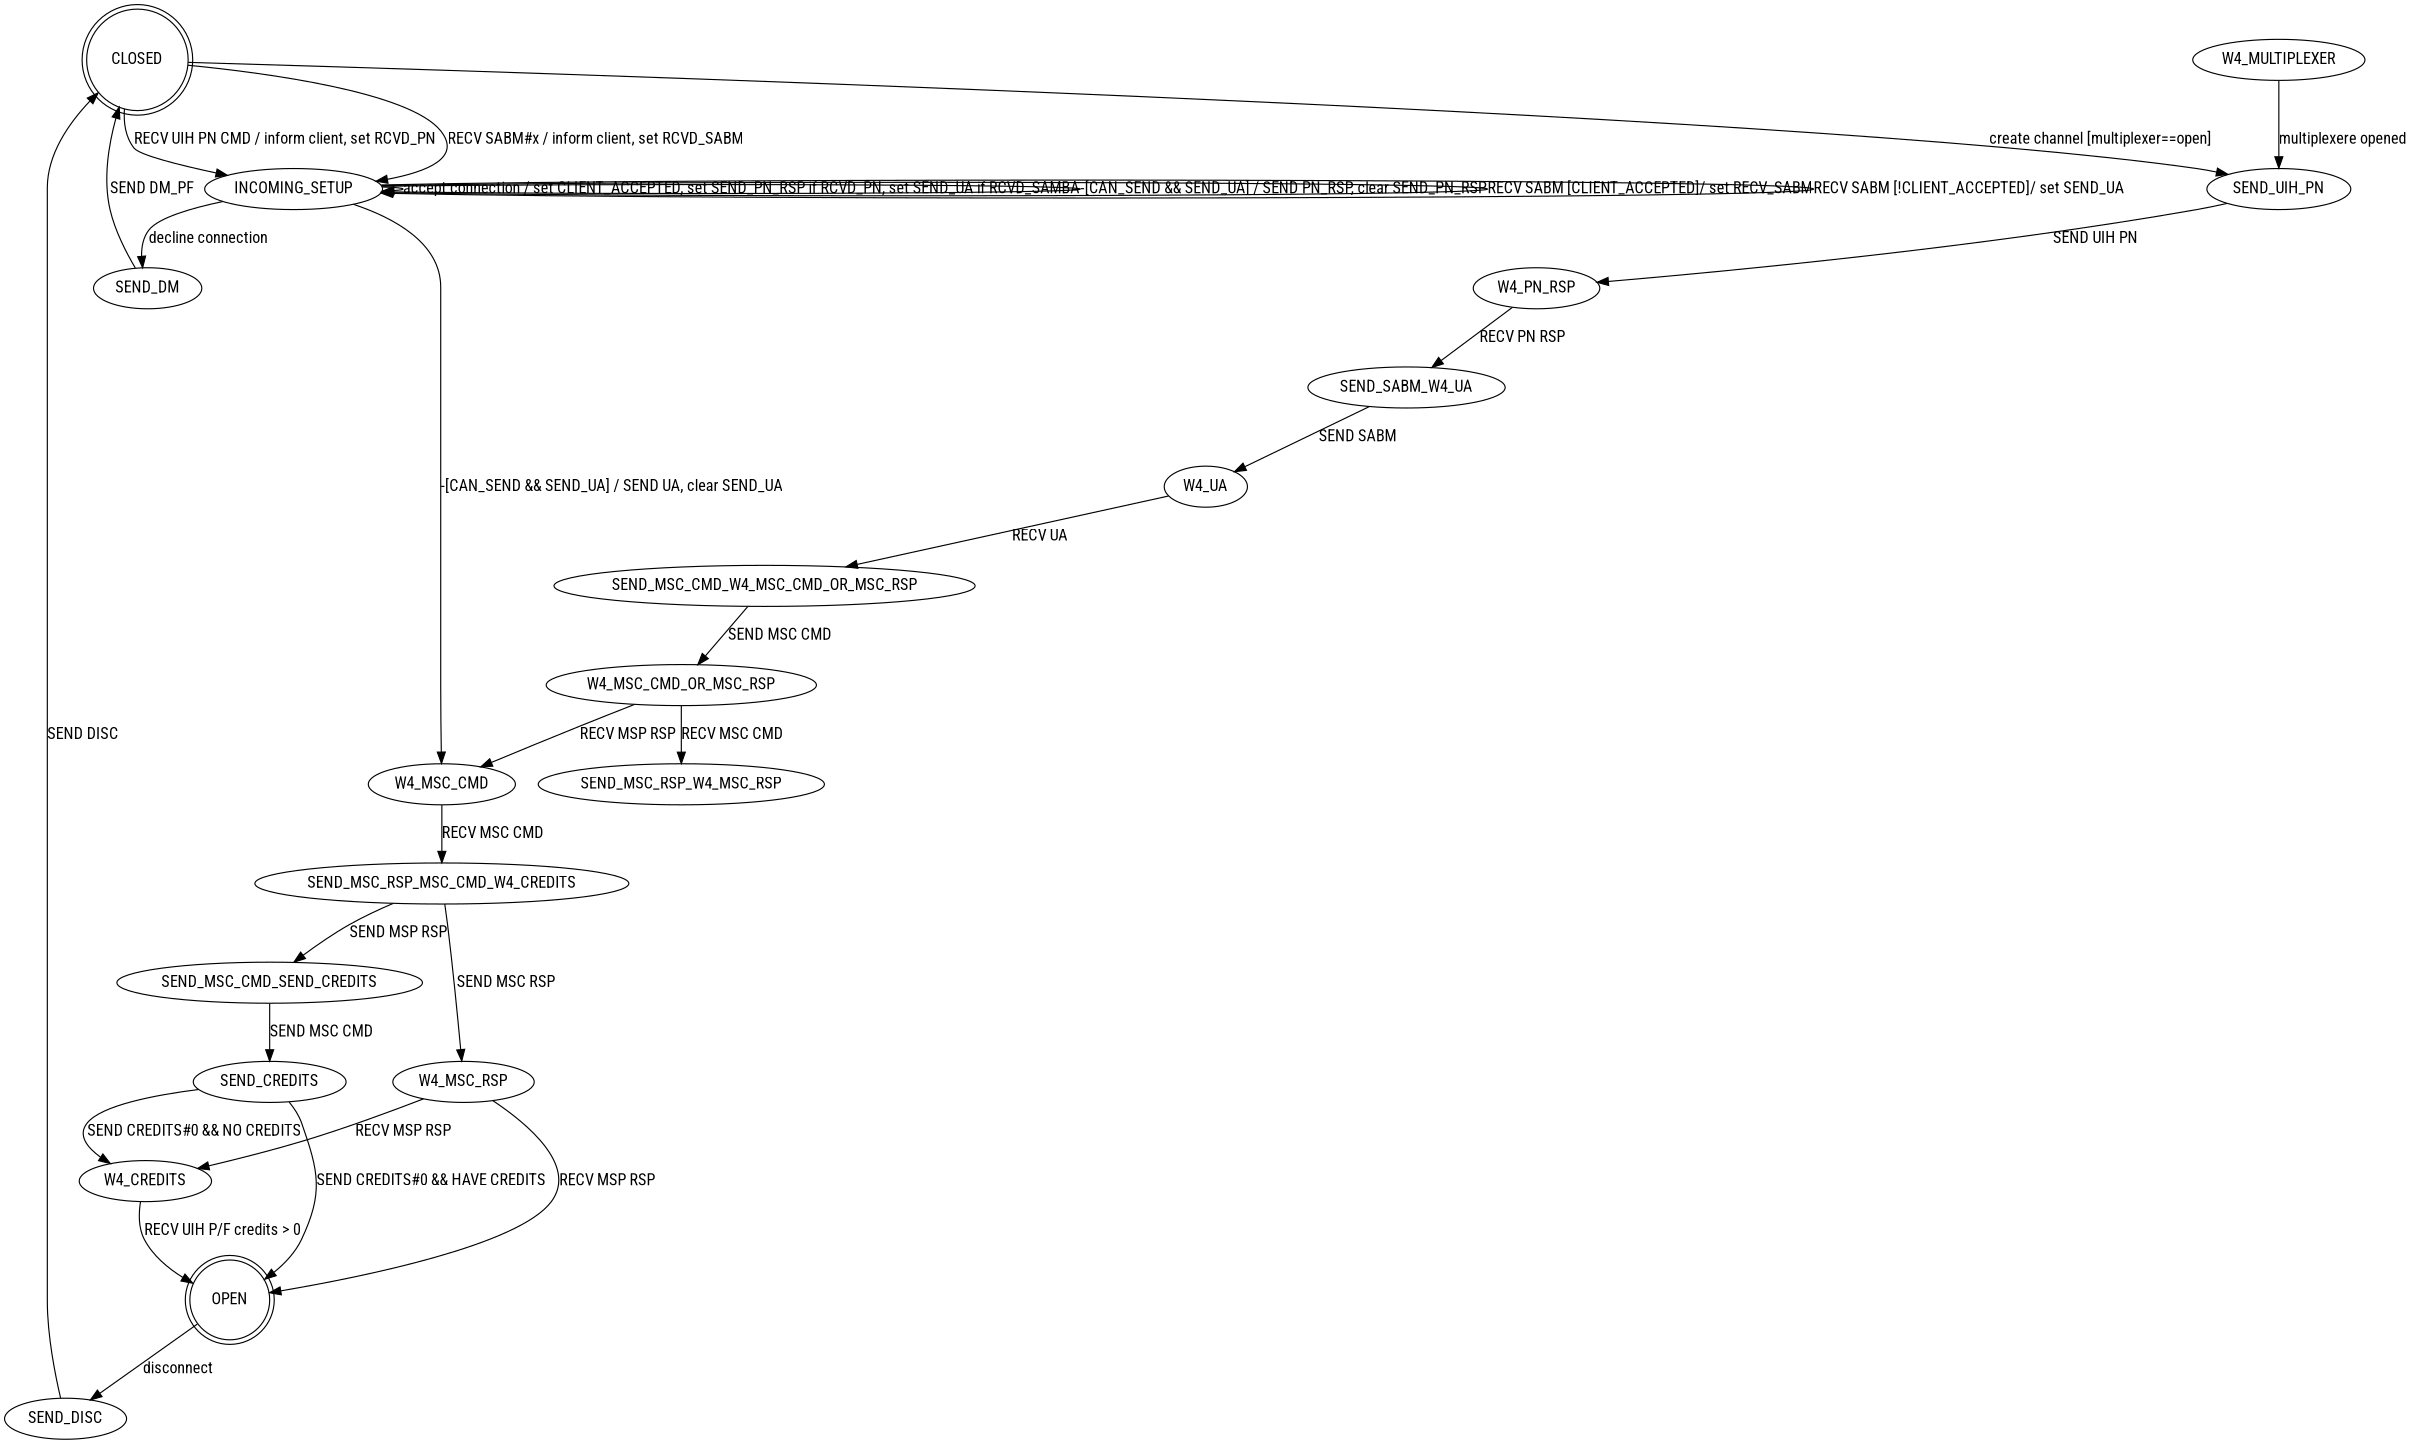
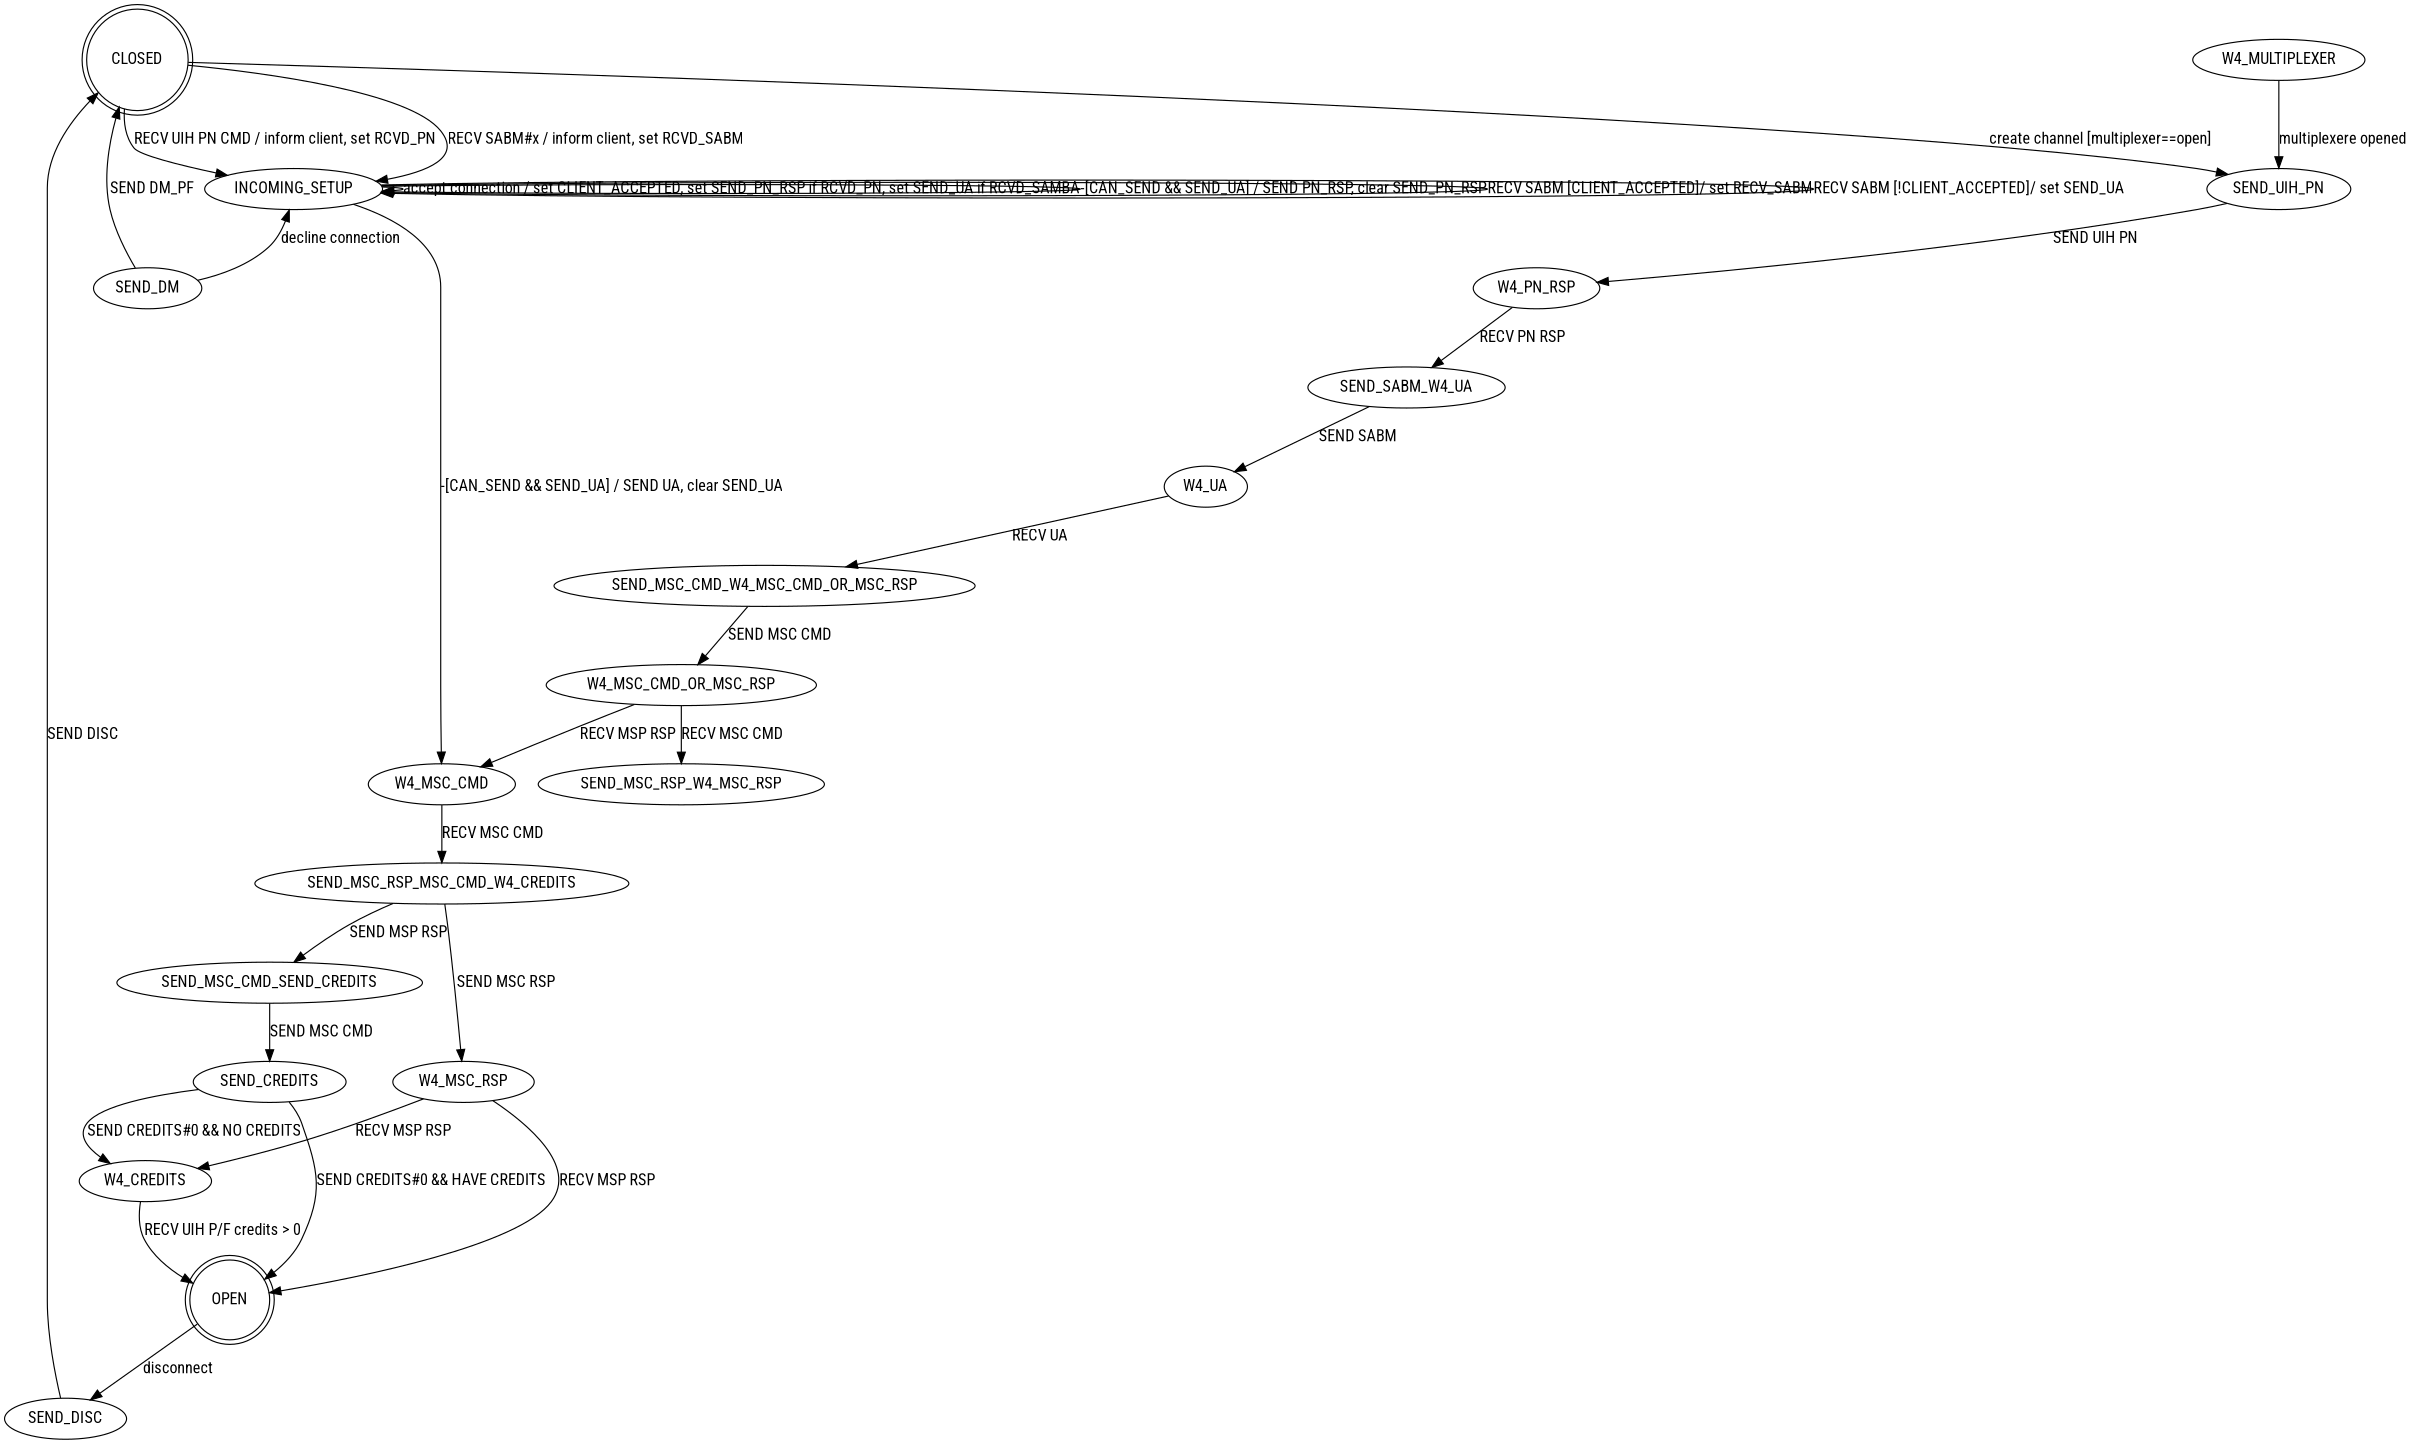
(171, 216) -> (249, 261)
